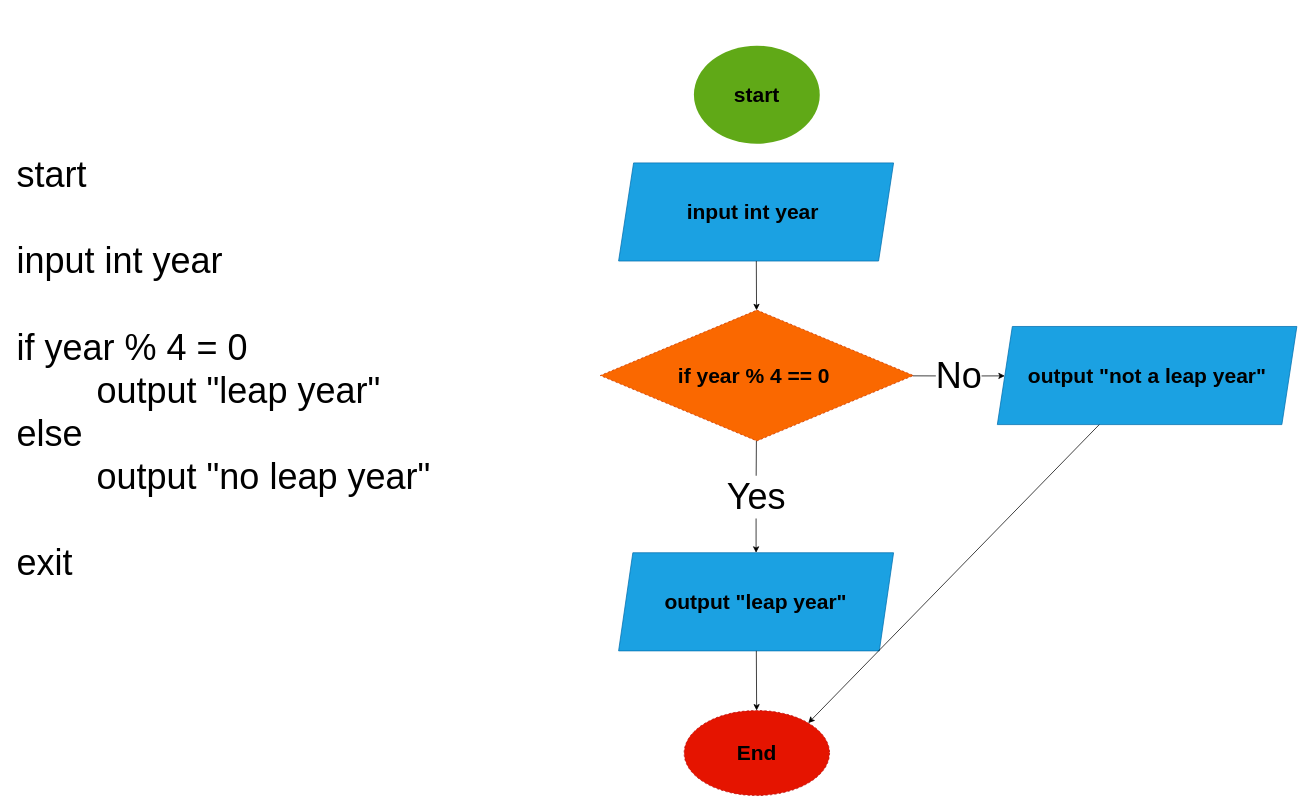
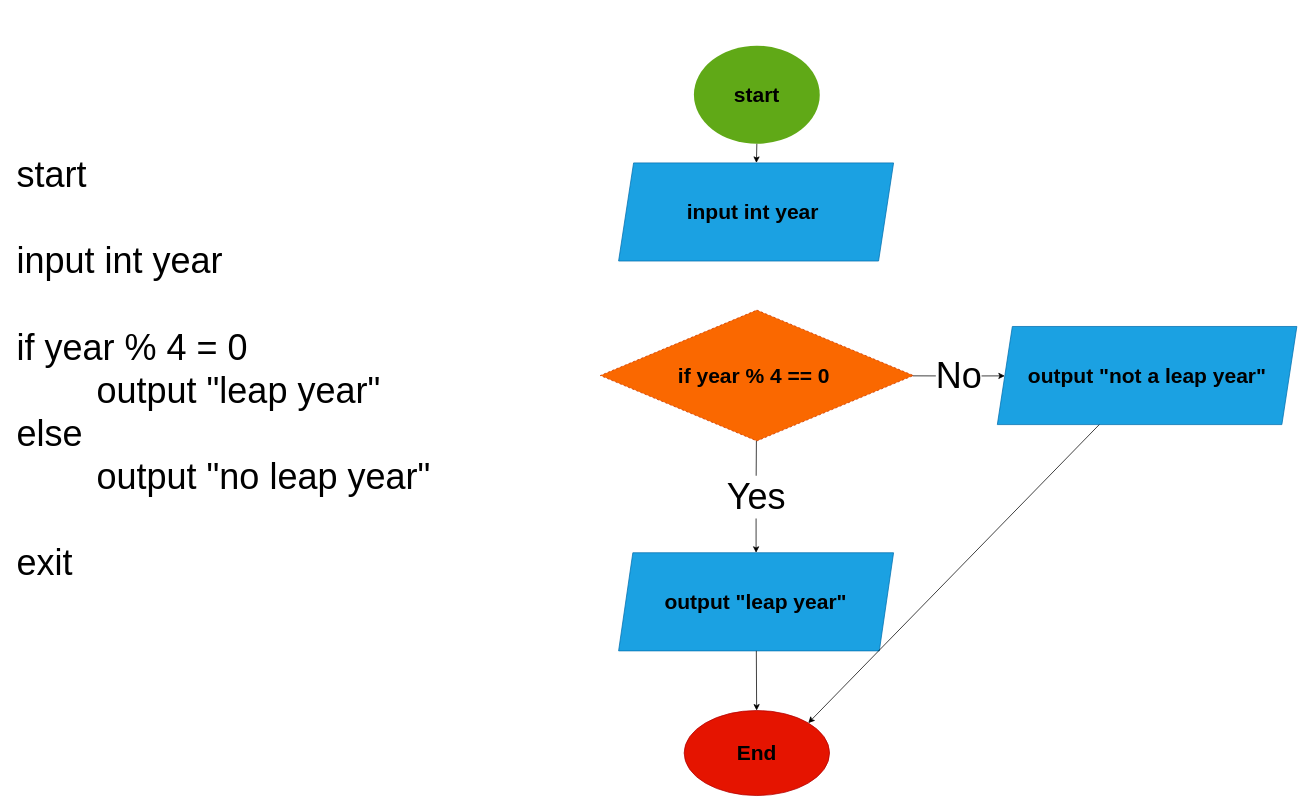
none -> (757, 151)
(757, 283) -> none
(757, 753) -> (757, 753)
